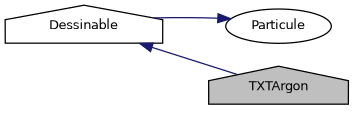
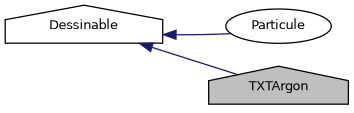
(186, 18) -> (203, 35)
